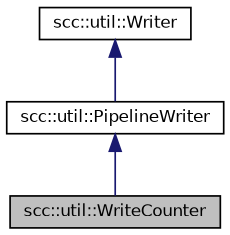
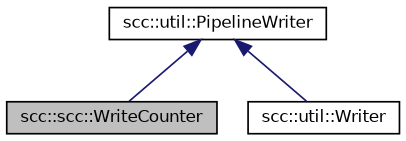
(115, 79) -> (277, 76)
(115, 212) -> (112, 118)
